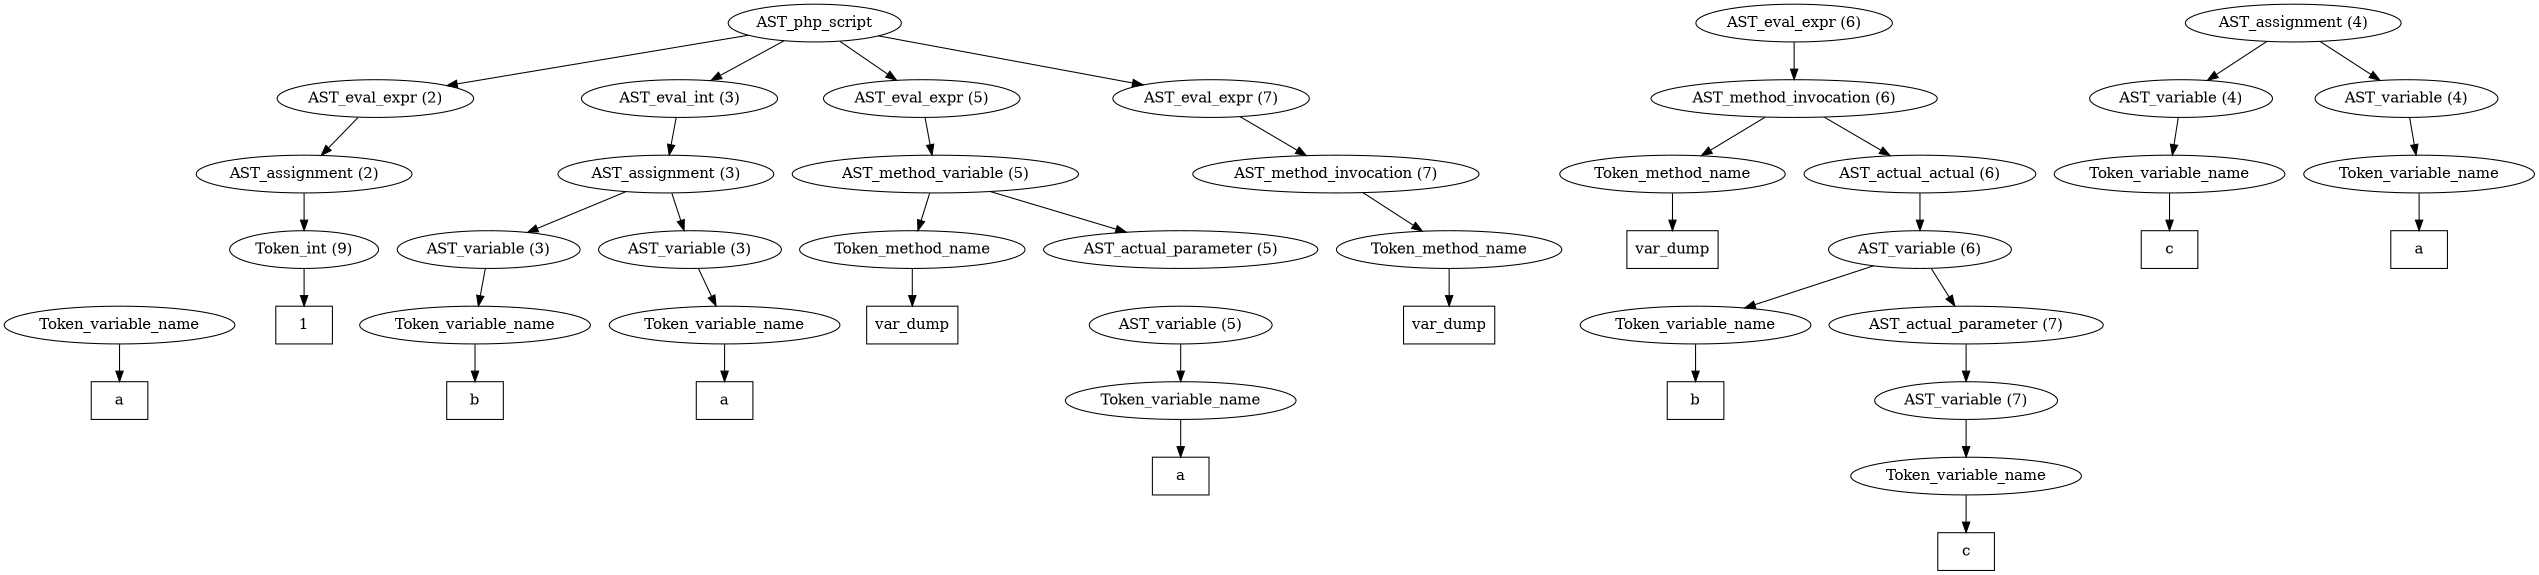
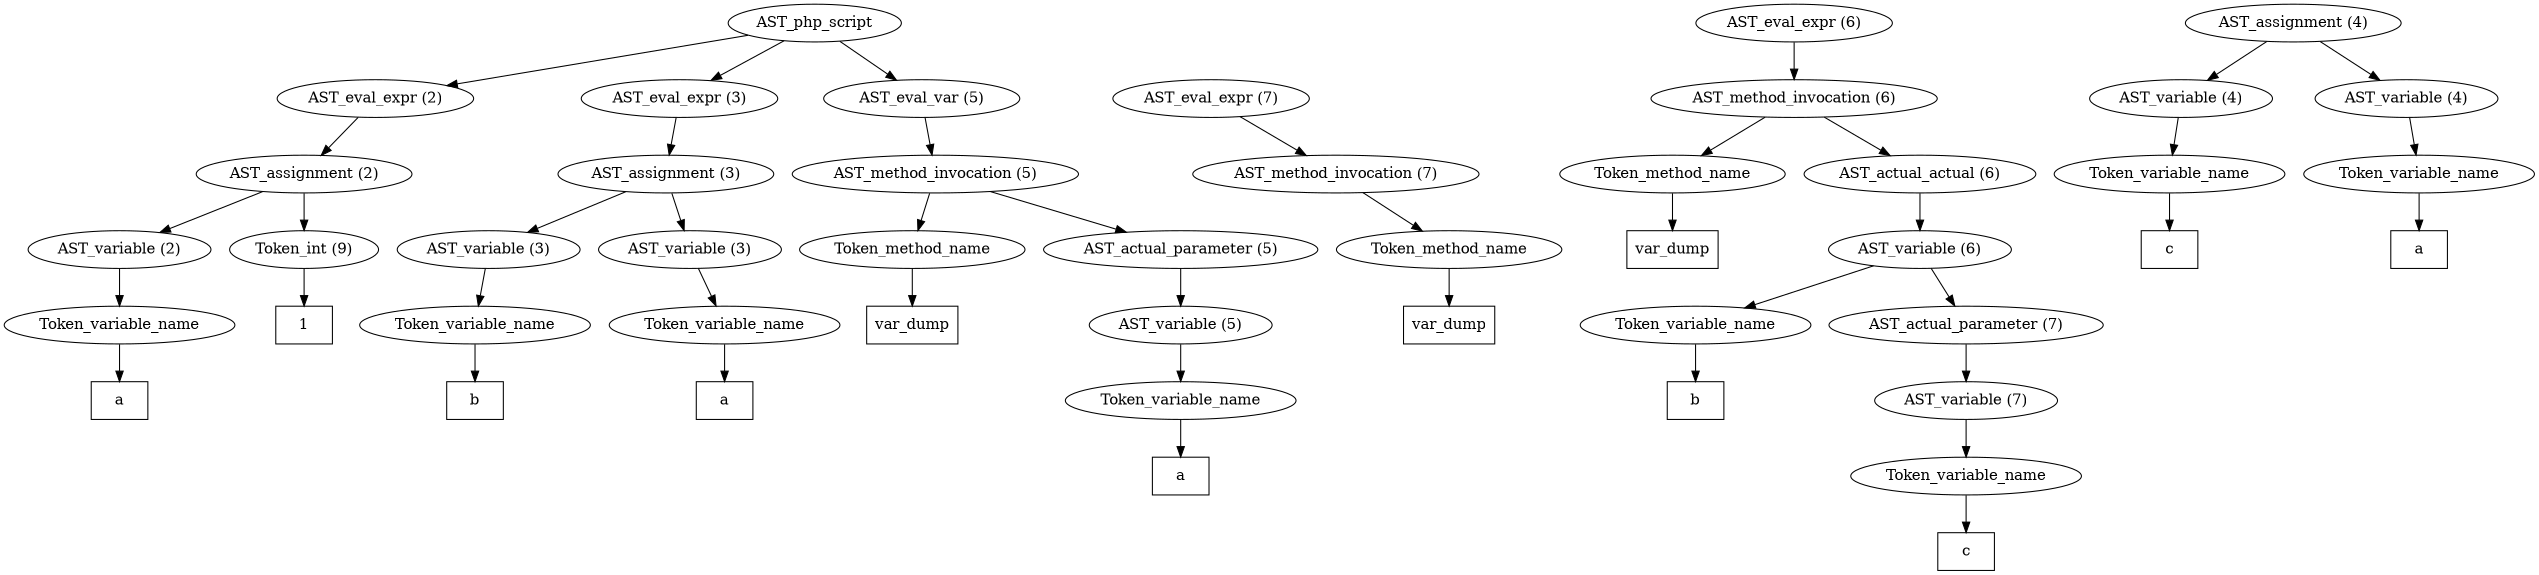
(1005, 59) -> none
(680, 99) -> (680, 99)
(922, 99) -> (922, 99)
(935, 174) -> (935, 174)
none -> (120, 250)
none -> (1181, 282)
